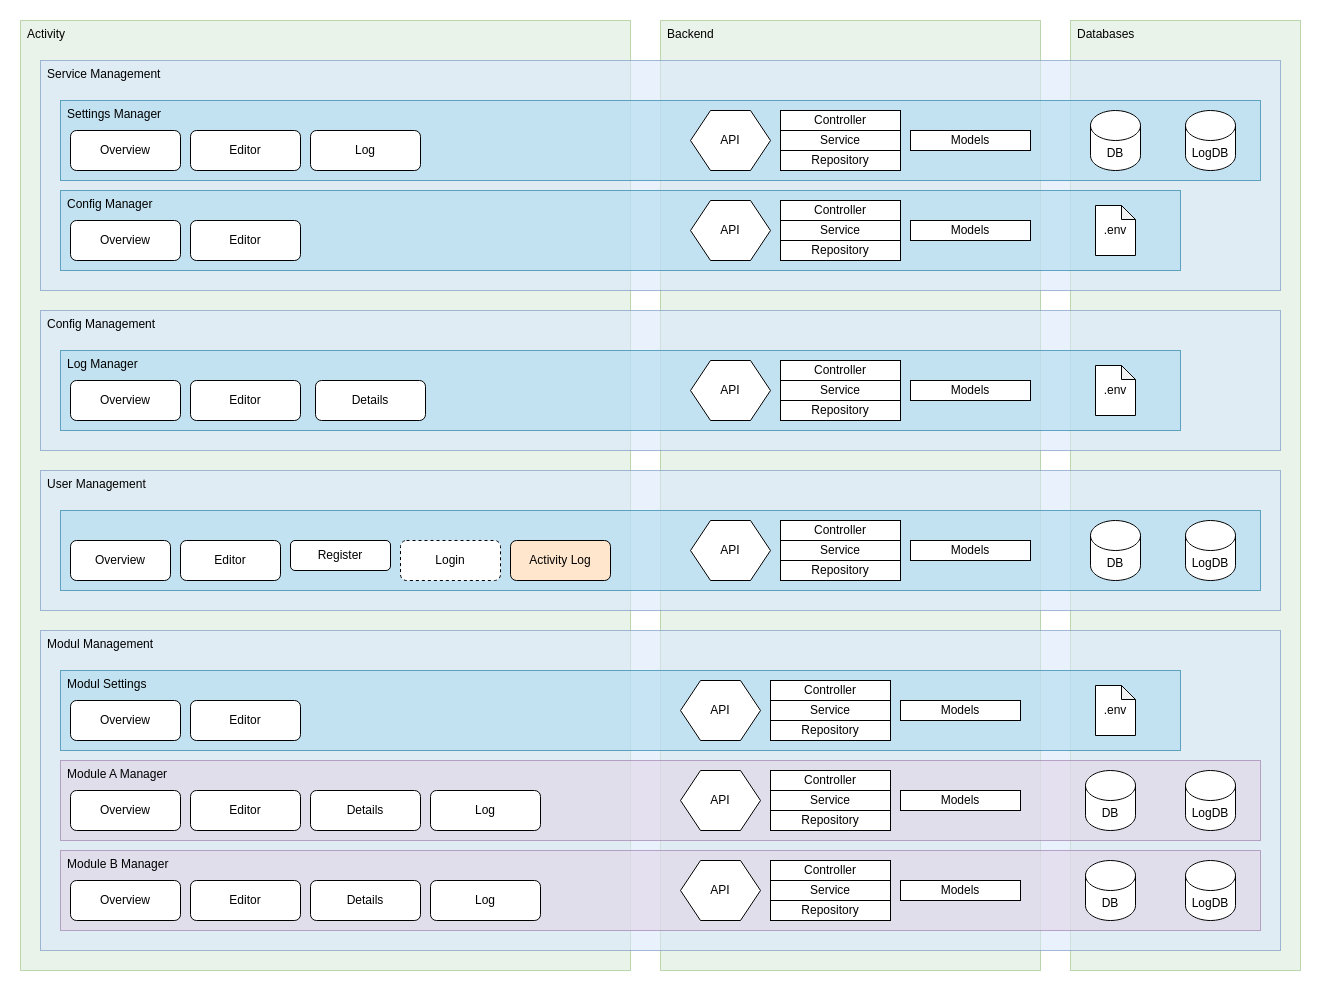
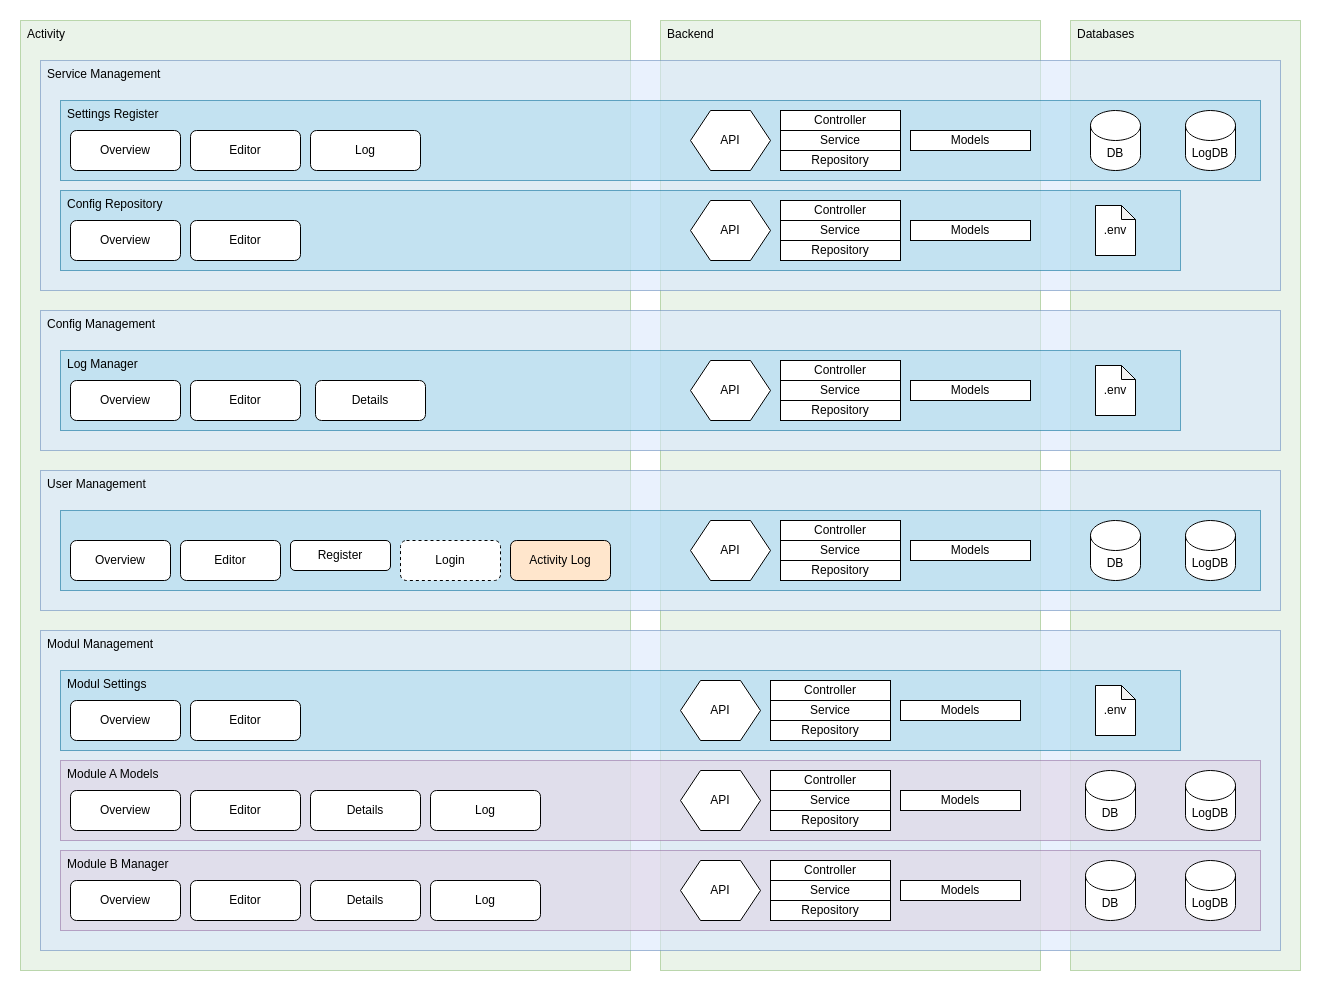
(118, 115) -> (120, 115)
(111, 205) -> (120, 205)
(117, 775) -> (112, 775)
